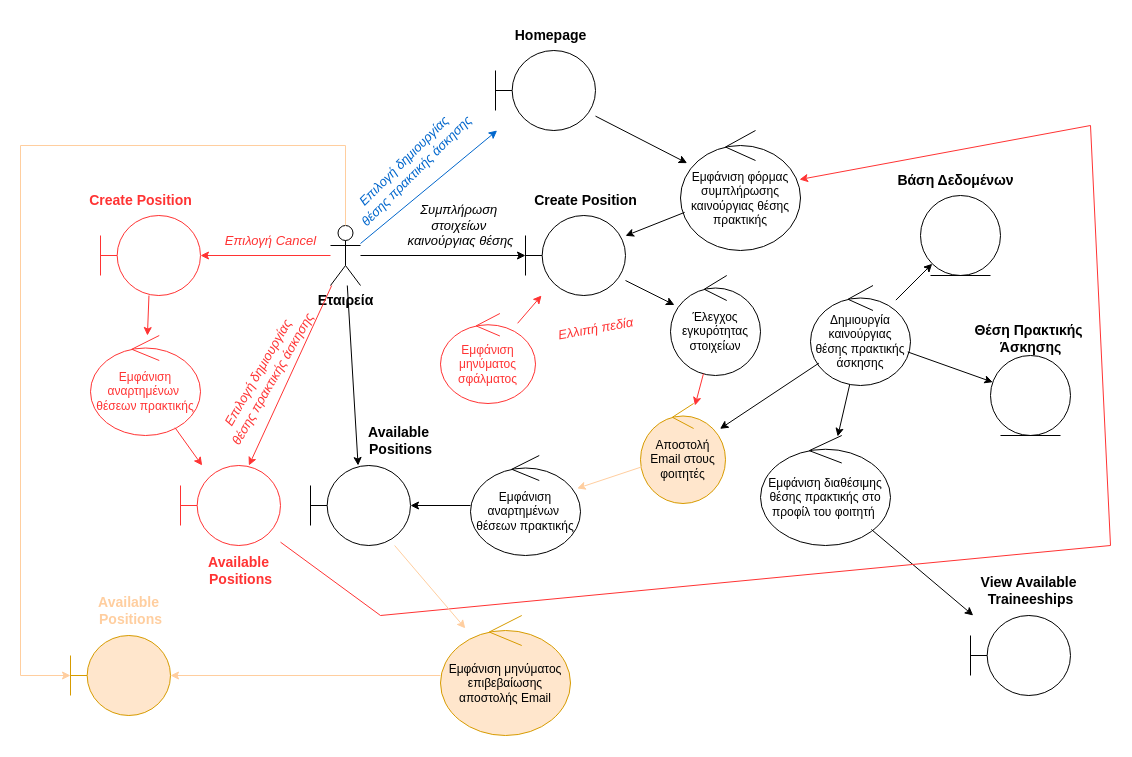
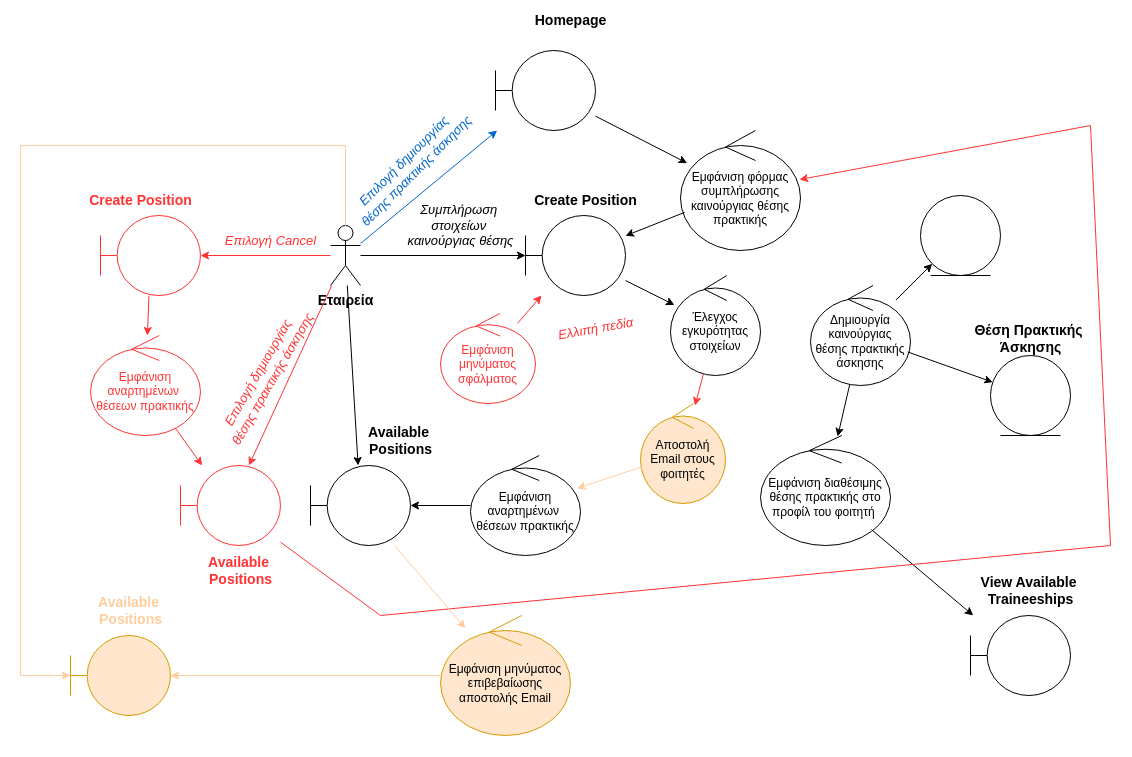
(551, 36) -> (571, 21)
(956, 181) -> none
(772, 394) -> none
